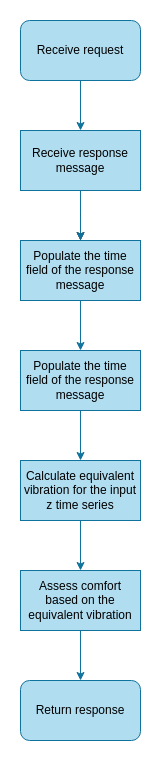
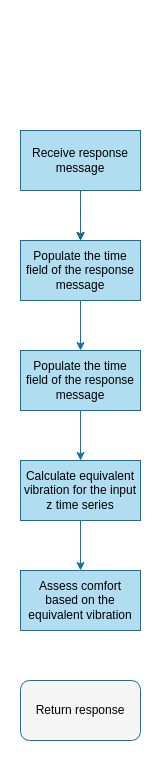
(81, 51) -> none
(81, 102) -> none
(81, 652) -> none
(81, 711) -> (81, 711)
